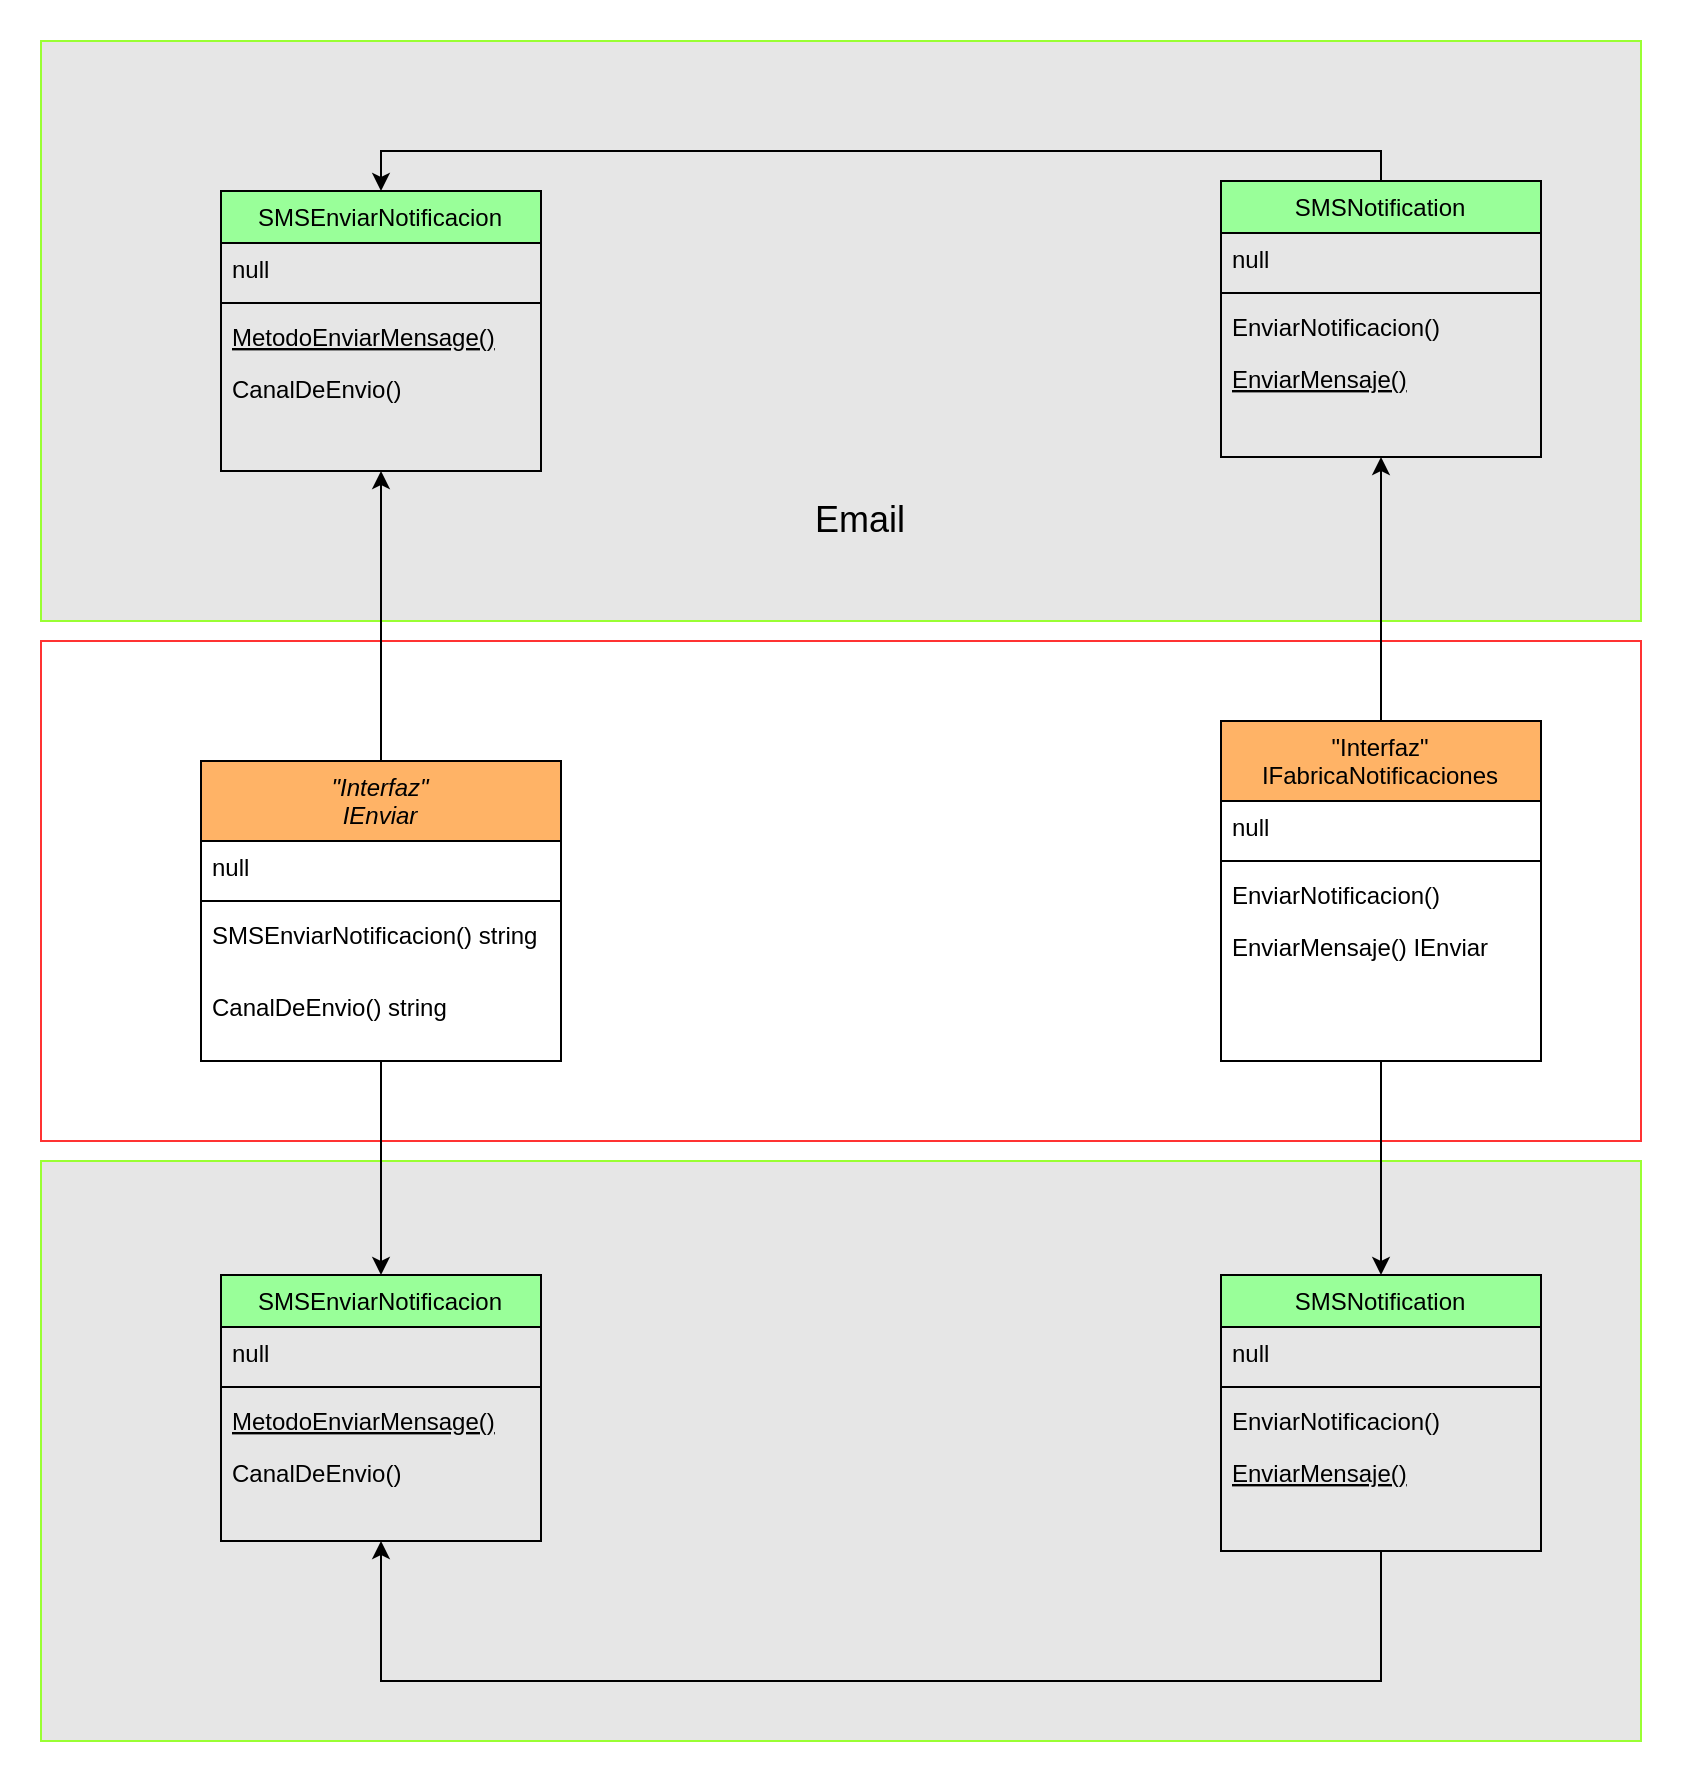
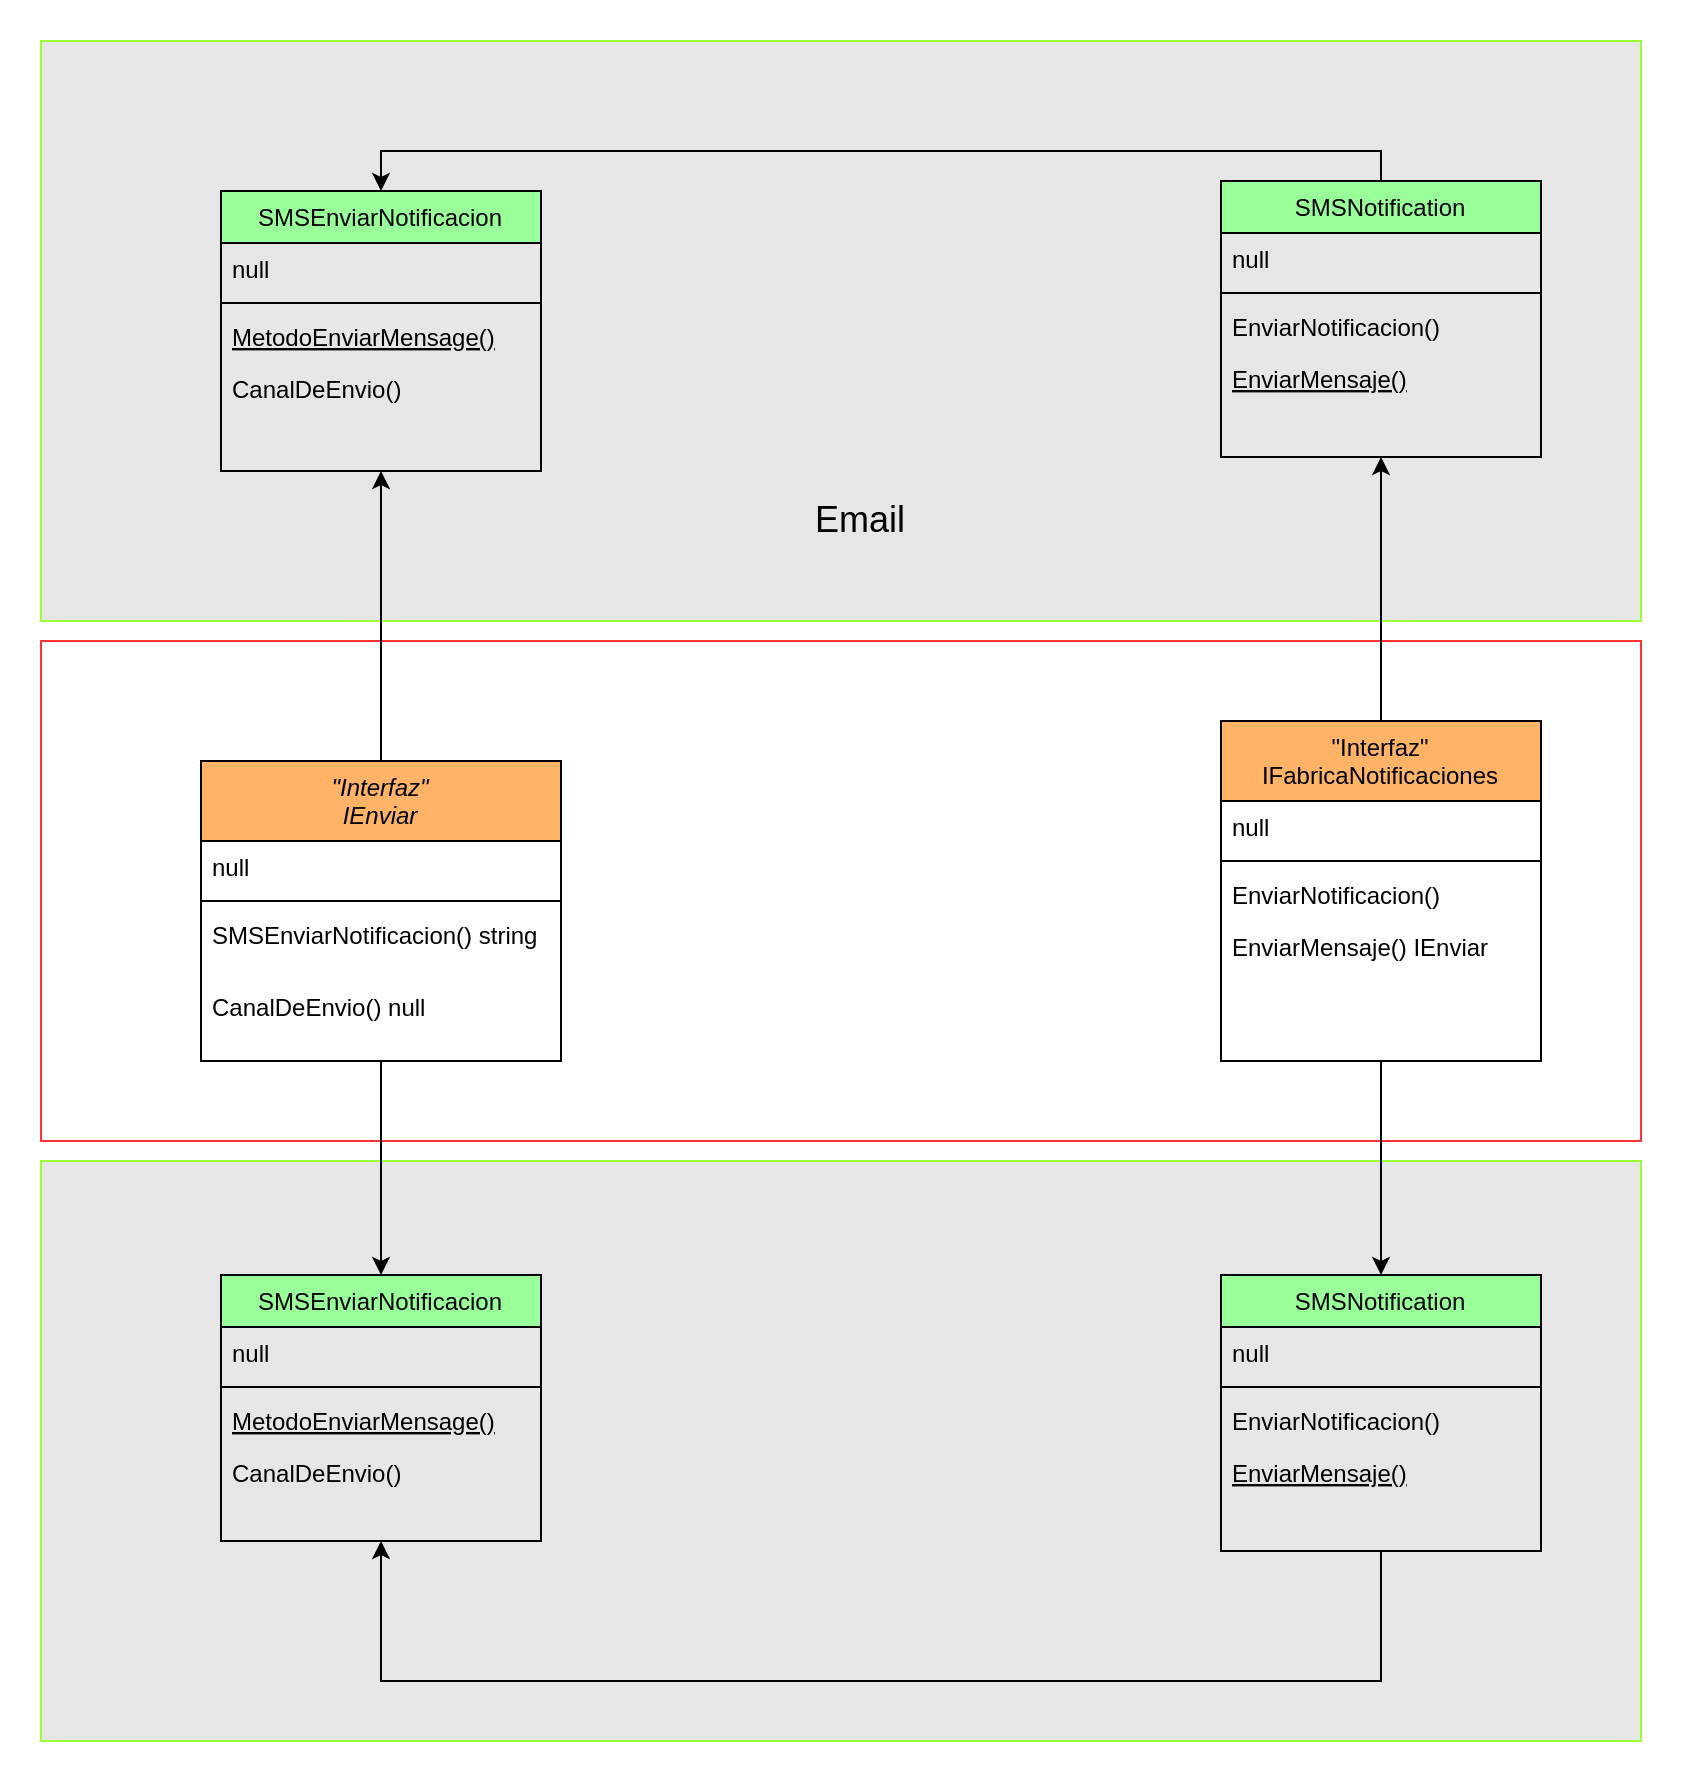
(341, 1008) -> (324, 1008)
